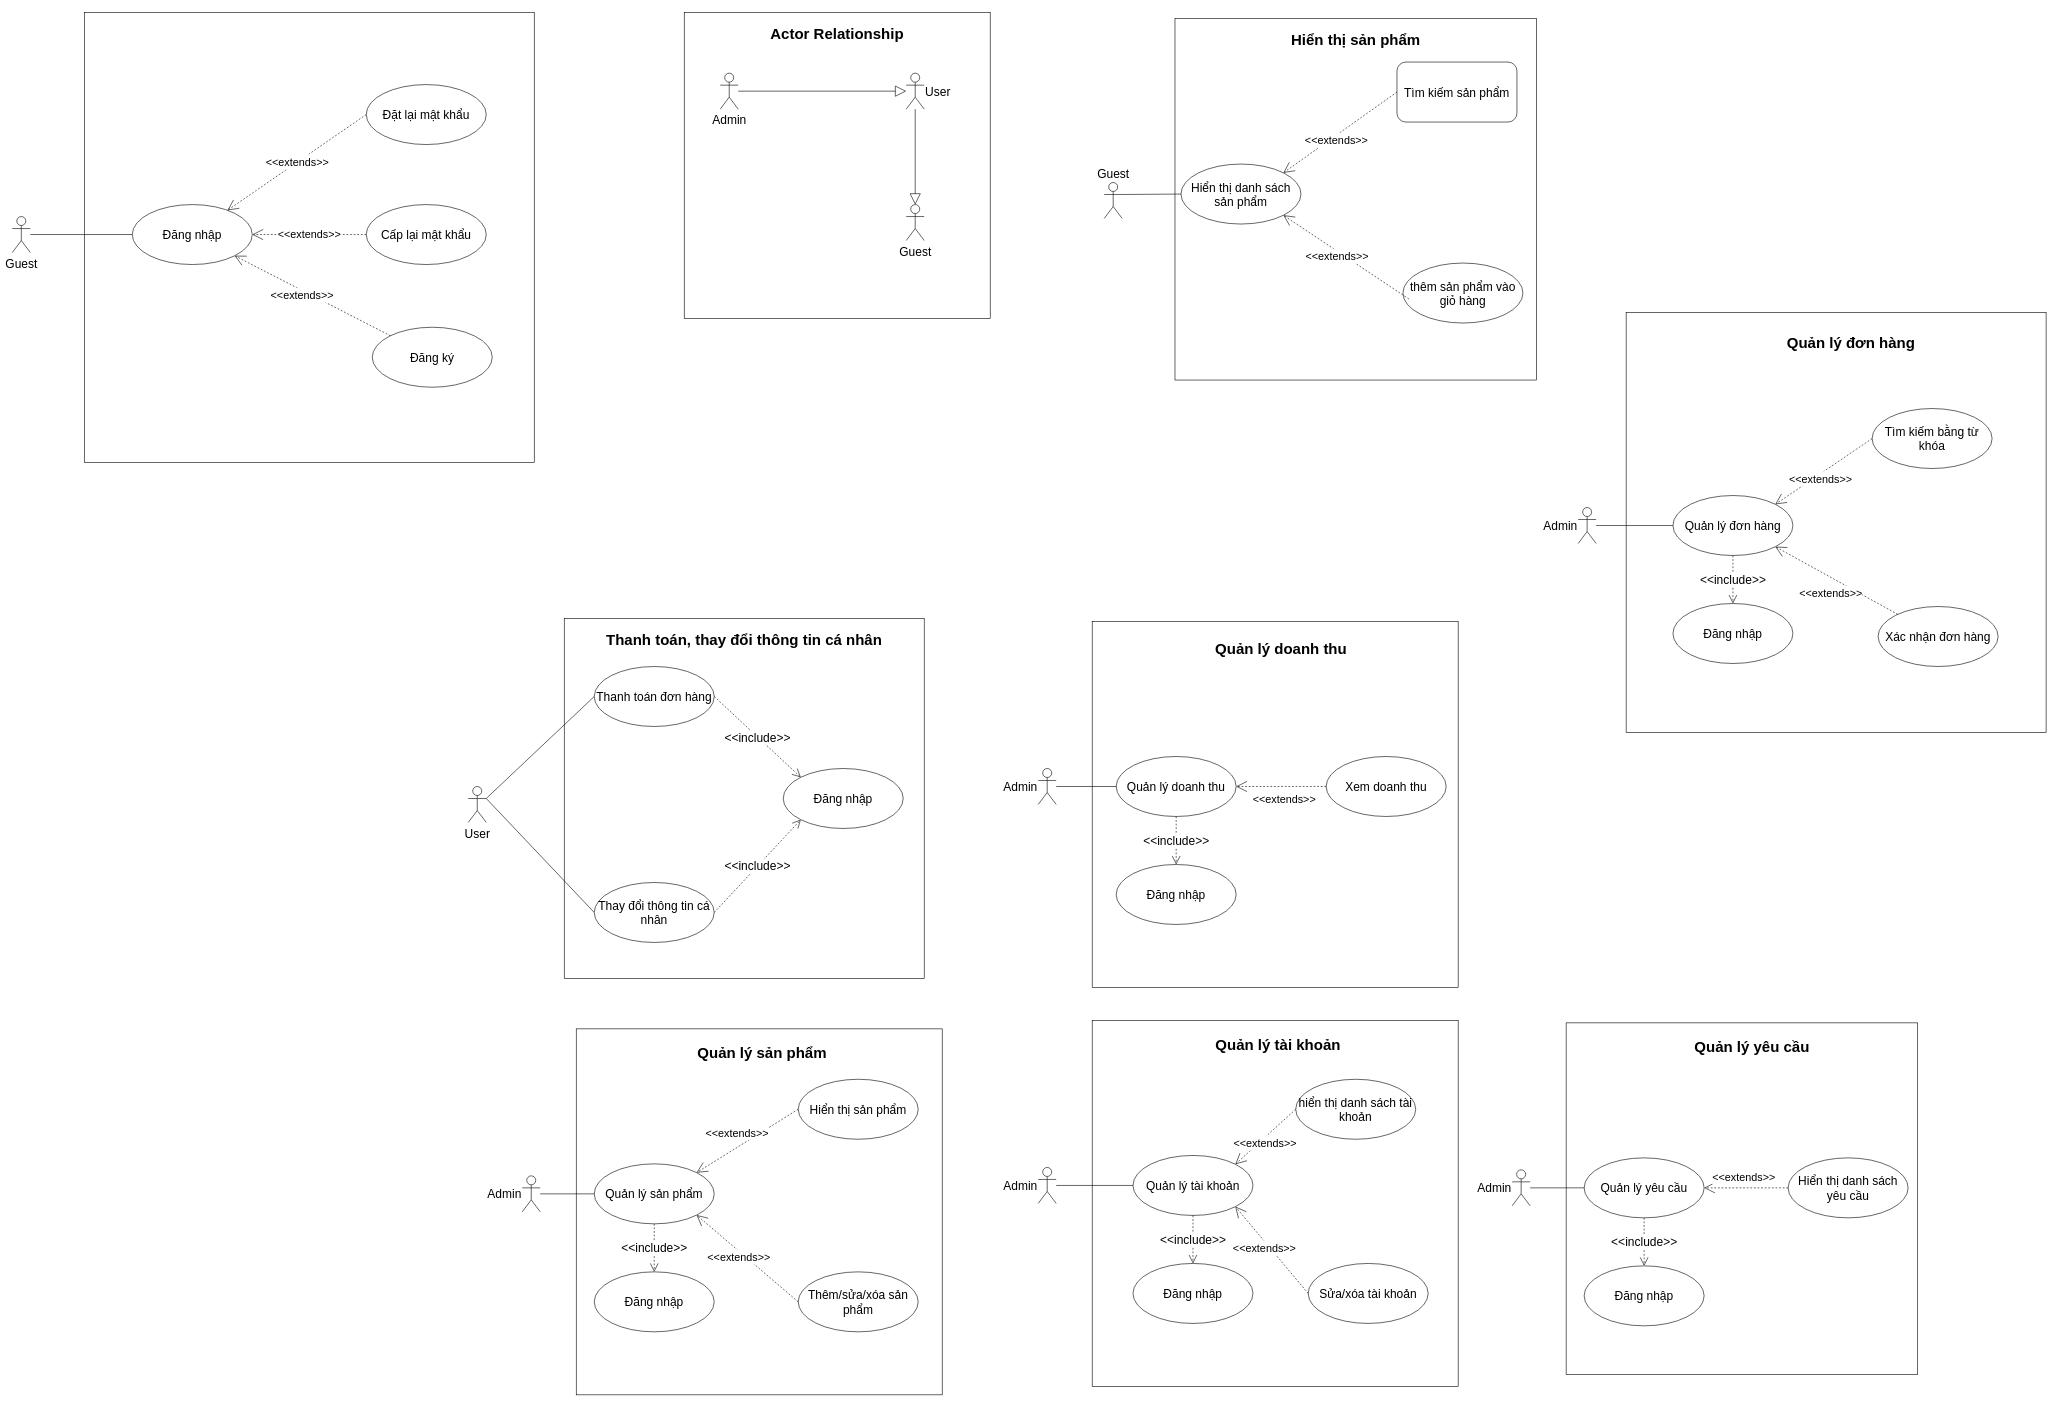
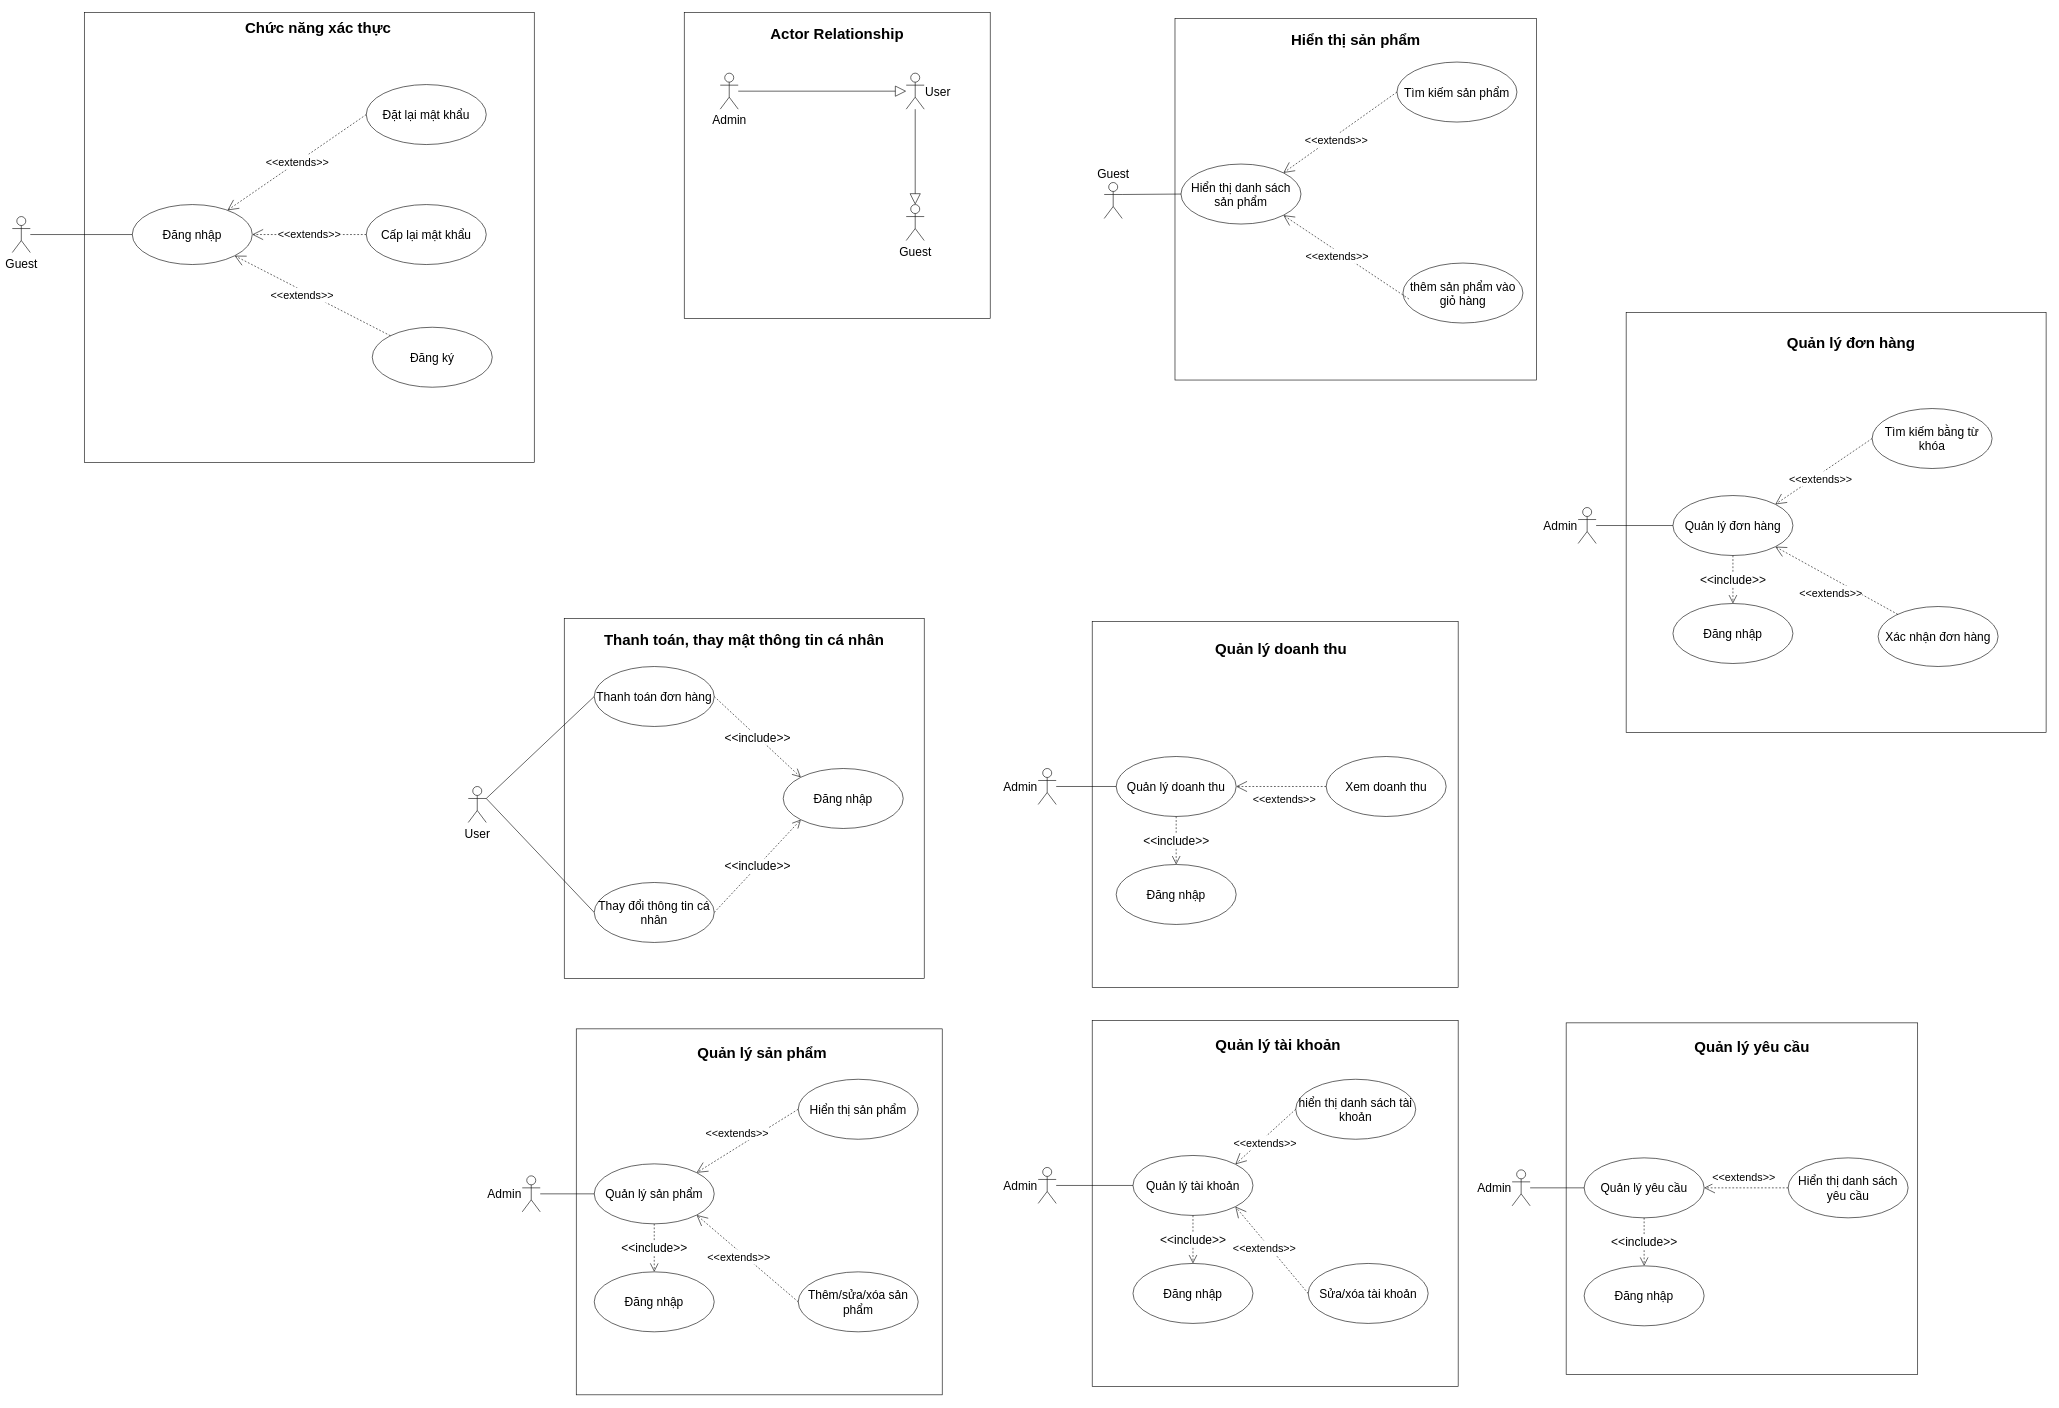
none -> (318, 27)
(1457, 92) -> (1457, 92)
(744, 639) -> (744, 639)
